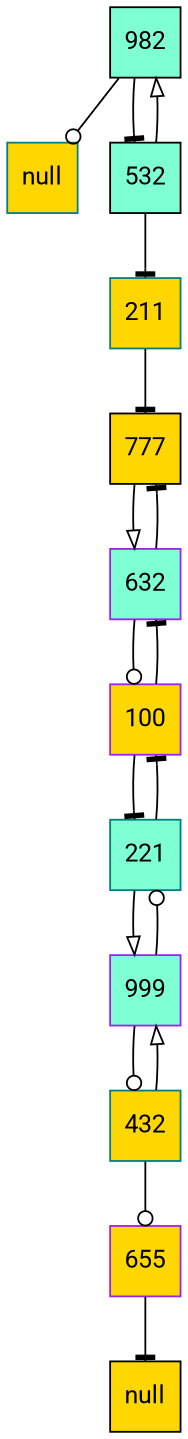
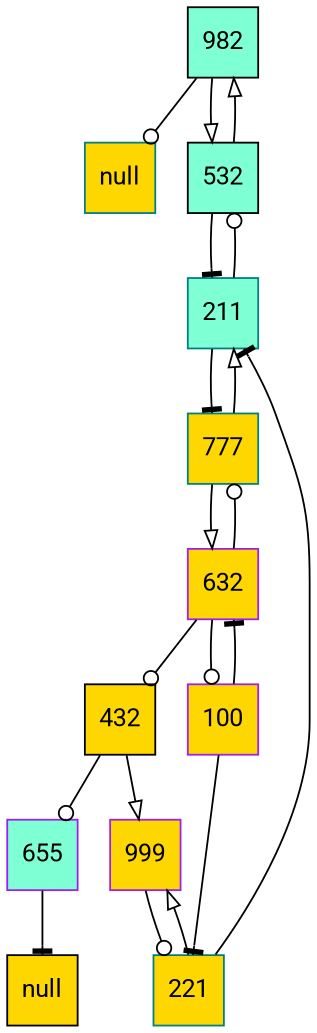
(133, 106) -> (211, 101)
none -> (235, 253)
(145, 313) -> (223, 313)
none -> (235, 390)
(145, 449) -> (223, 449)
(158, 521) -> (235, 524)
(145, 584) -> (223, 584)
(158, 792) -> (310, 661)
(145, 855) -> (189, 990)
(145, 990) -> (145, 855)
(133, 1051) -> (176, 646)
(145, 1126) -> (120, 720)
(145, 1261) -> (42, 855)
